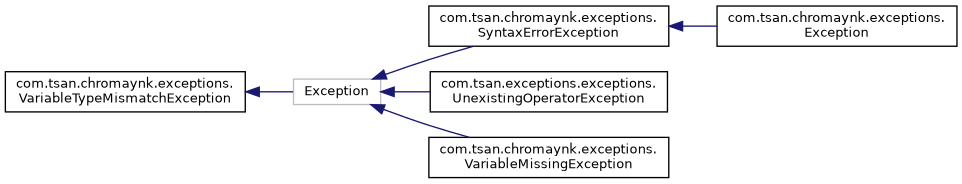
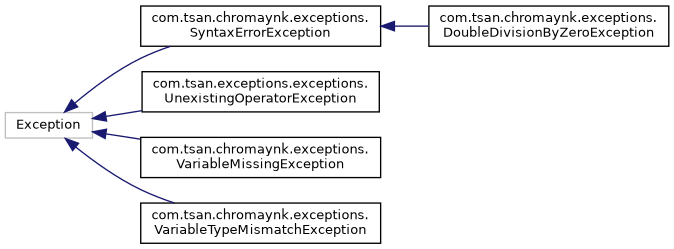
(837, 26) -> (549, 26)
(276, 92) -> (122, 180)
